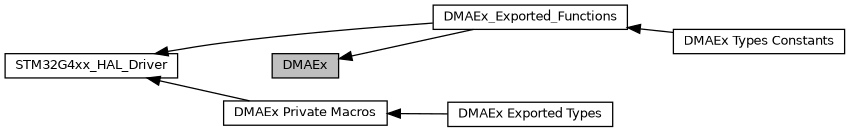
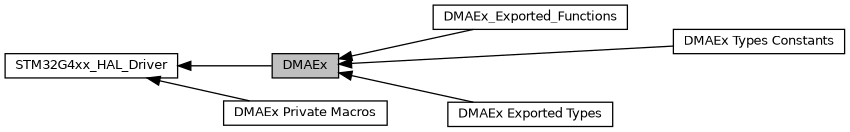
(657, 31) -> (512, 55)
(300, 34) -> (231, 66)
(424, 114) -> (413, 89)
